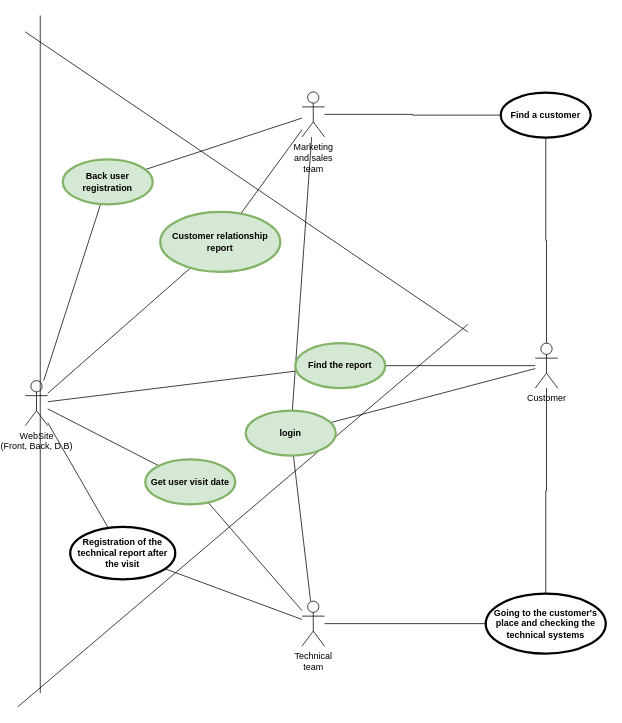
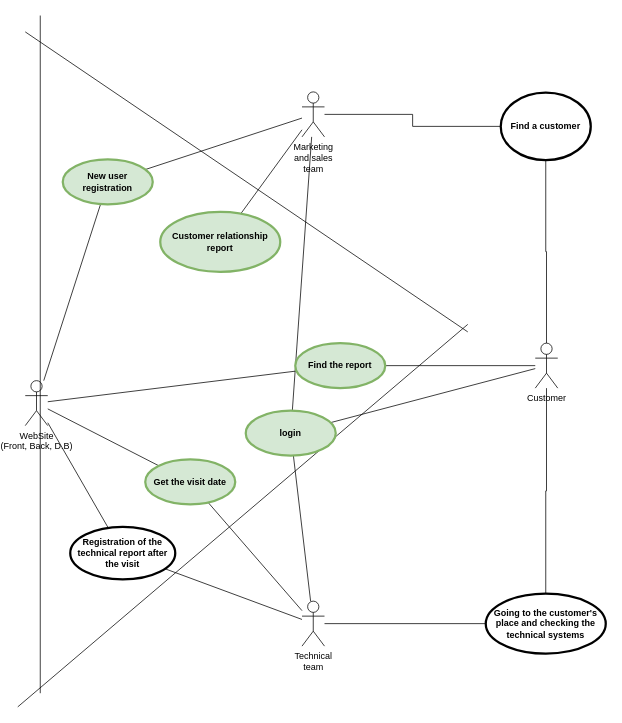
(546, 115) -> (546, 126)
(108, 182) -> (108, 182)
(119, 331) -> none
(190, 482) -> (190, 482)
